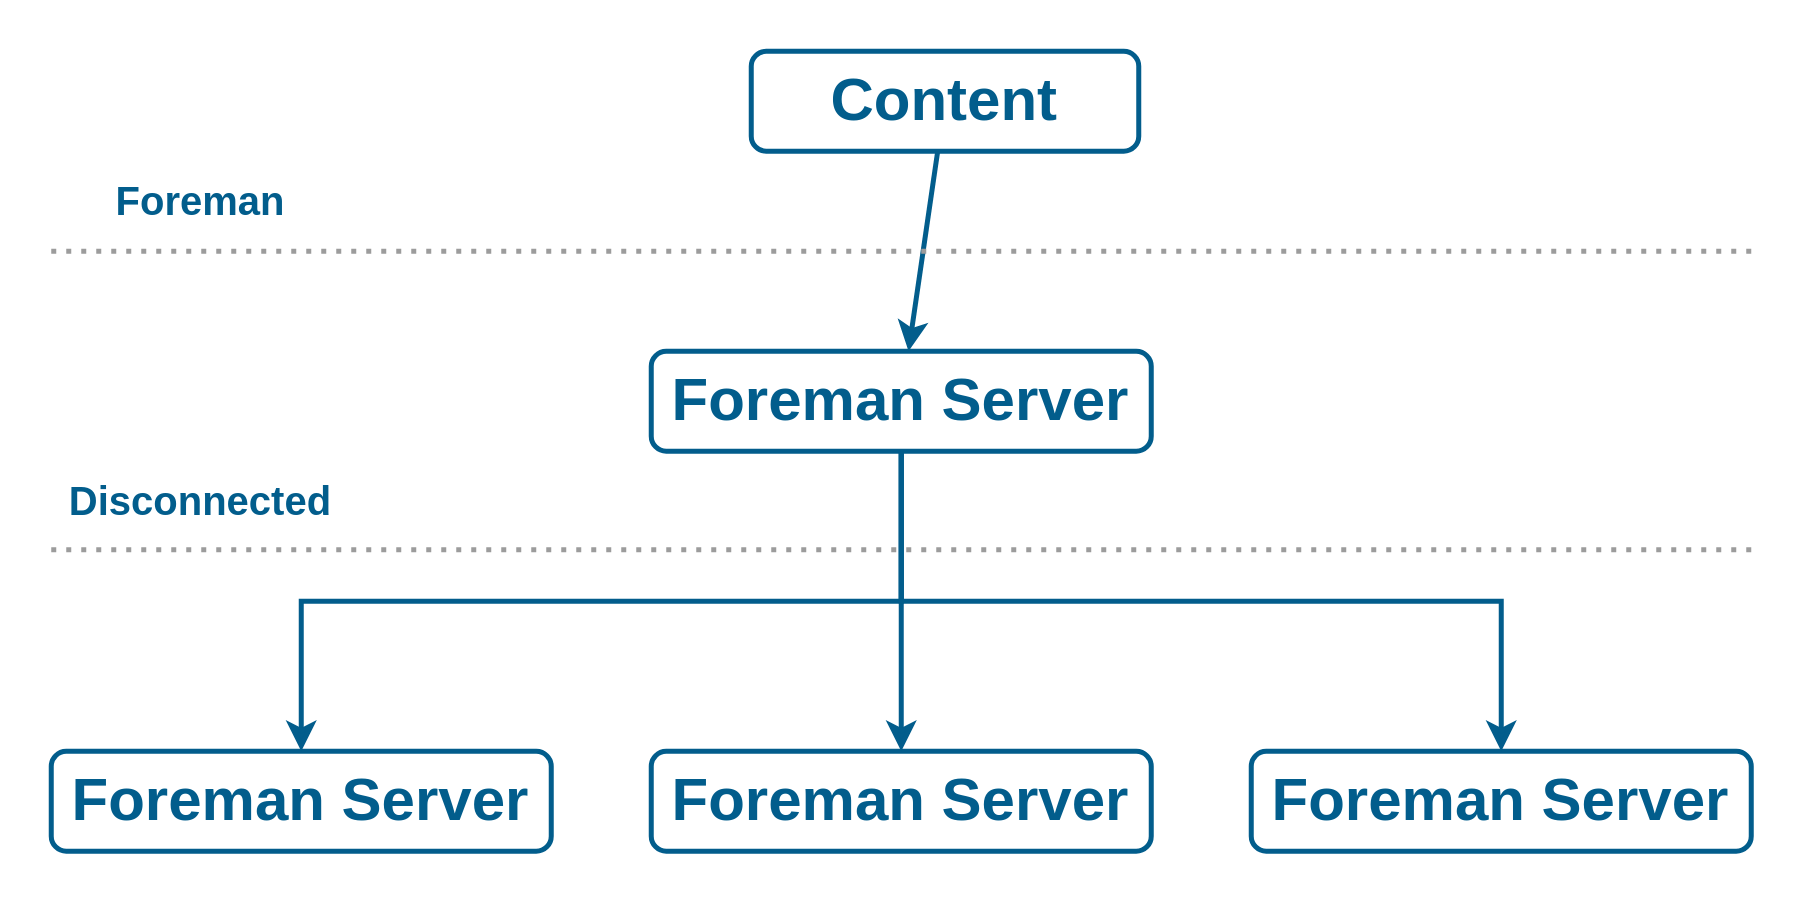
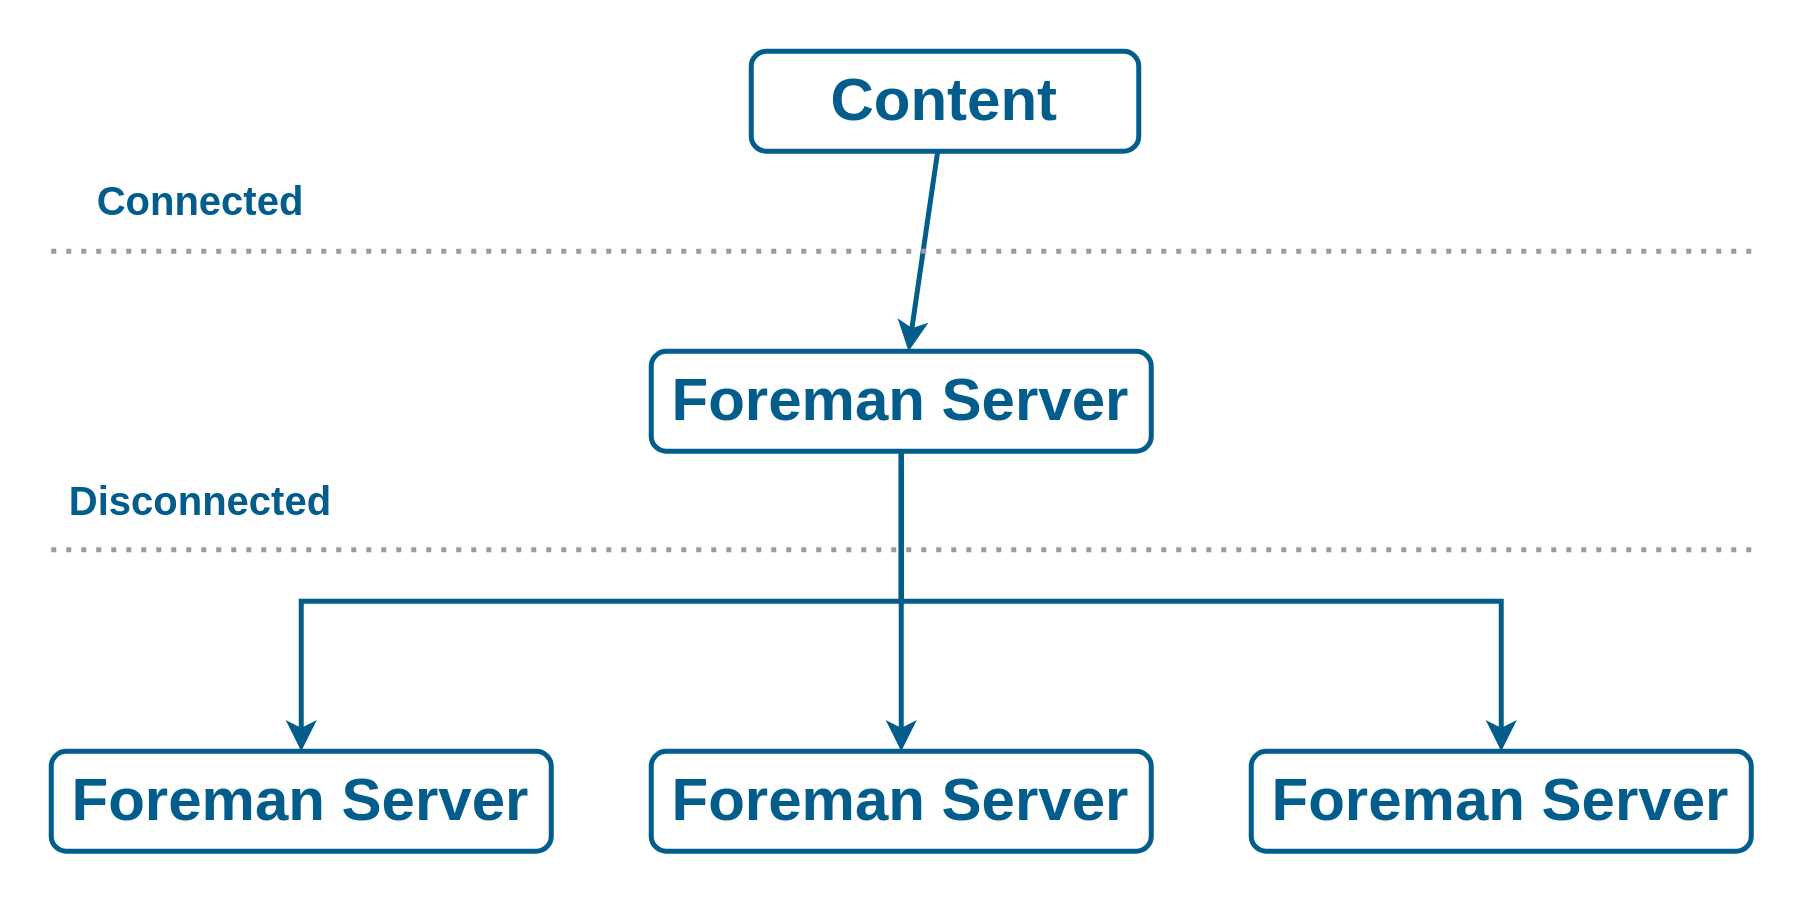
(201, 201) -> (201, 201)
